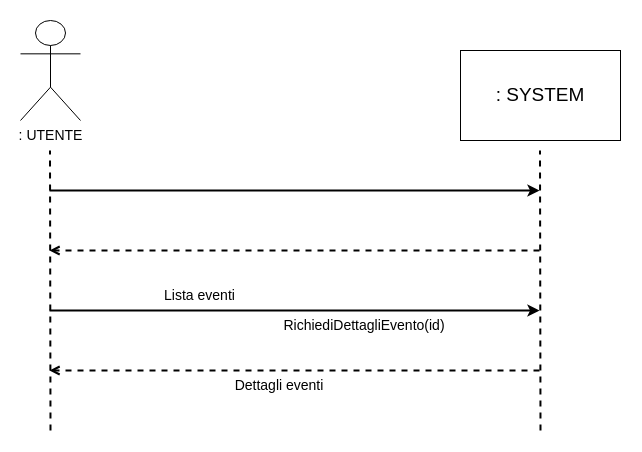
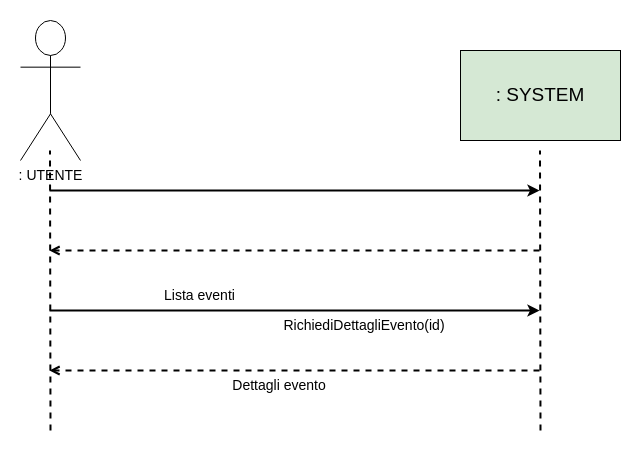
(51, 71) -> (51, 91)
(541, 96) -> (541, 96)
(280, 386) -> (280, 386)
